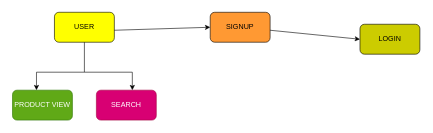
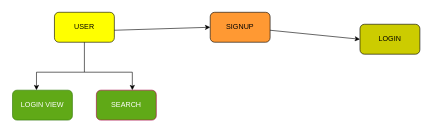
(42, 105) -> (42, 105)
(126, 105) -> (126, 105)
